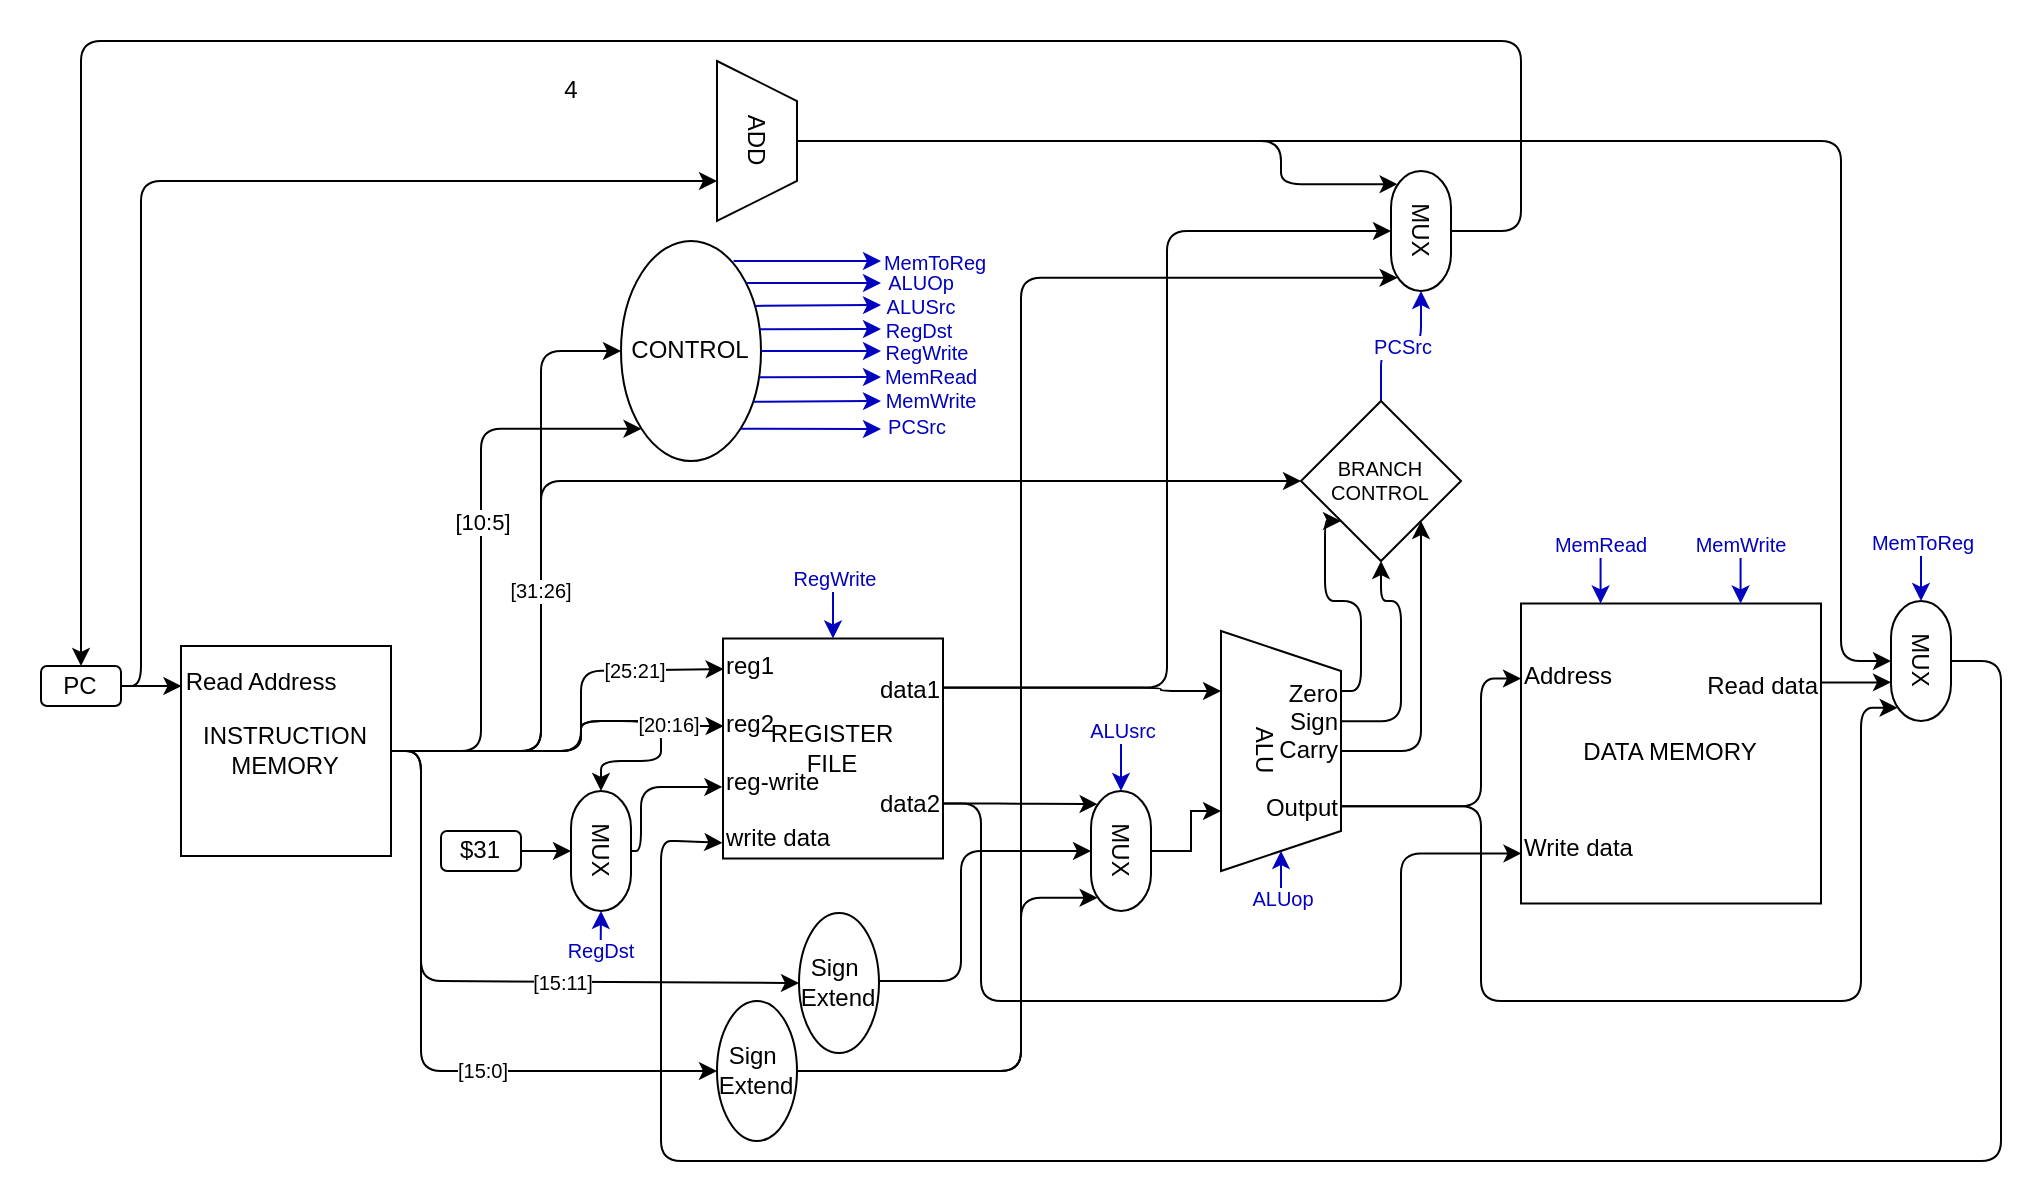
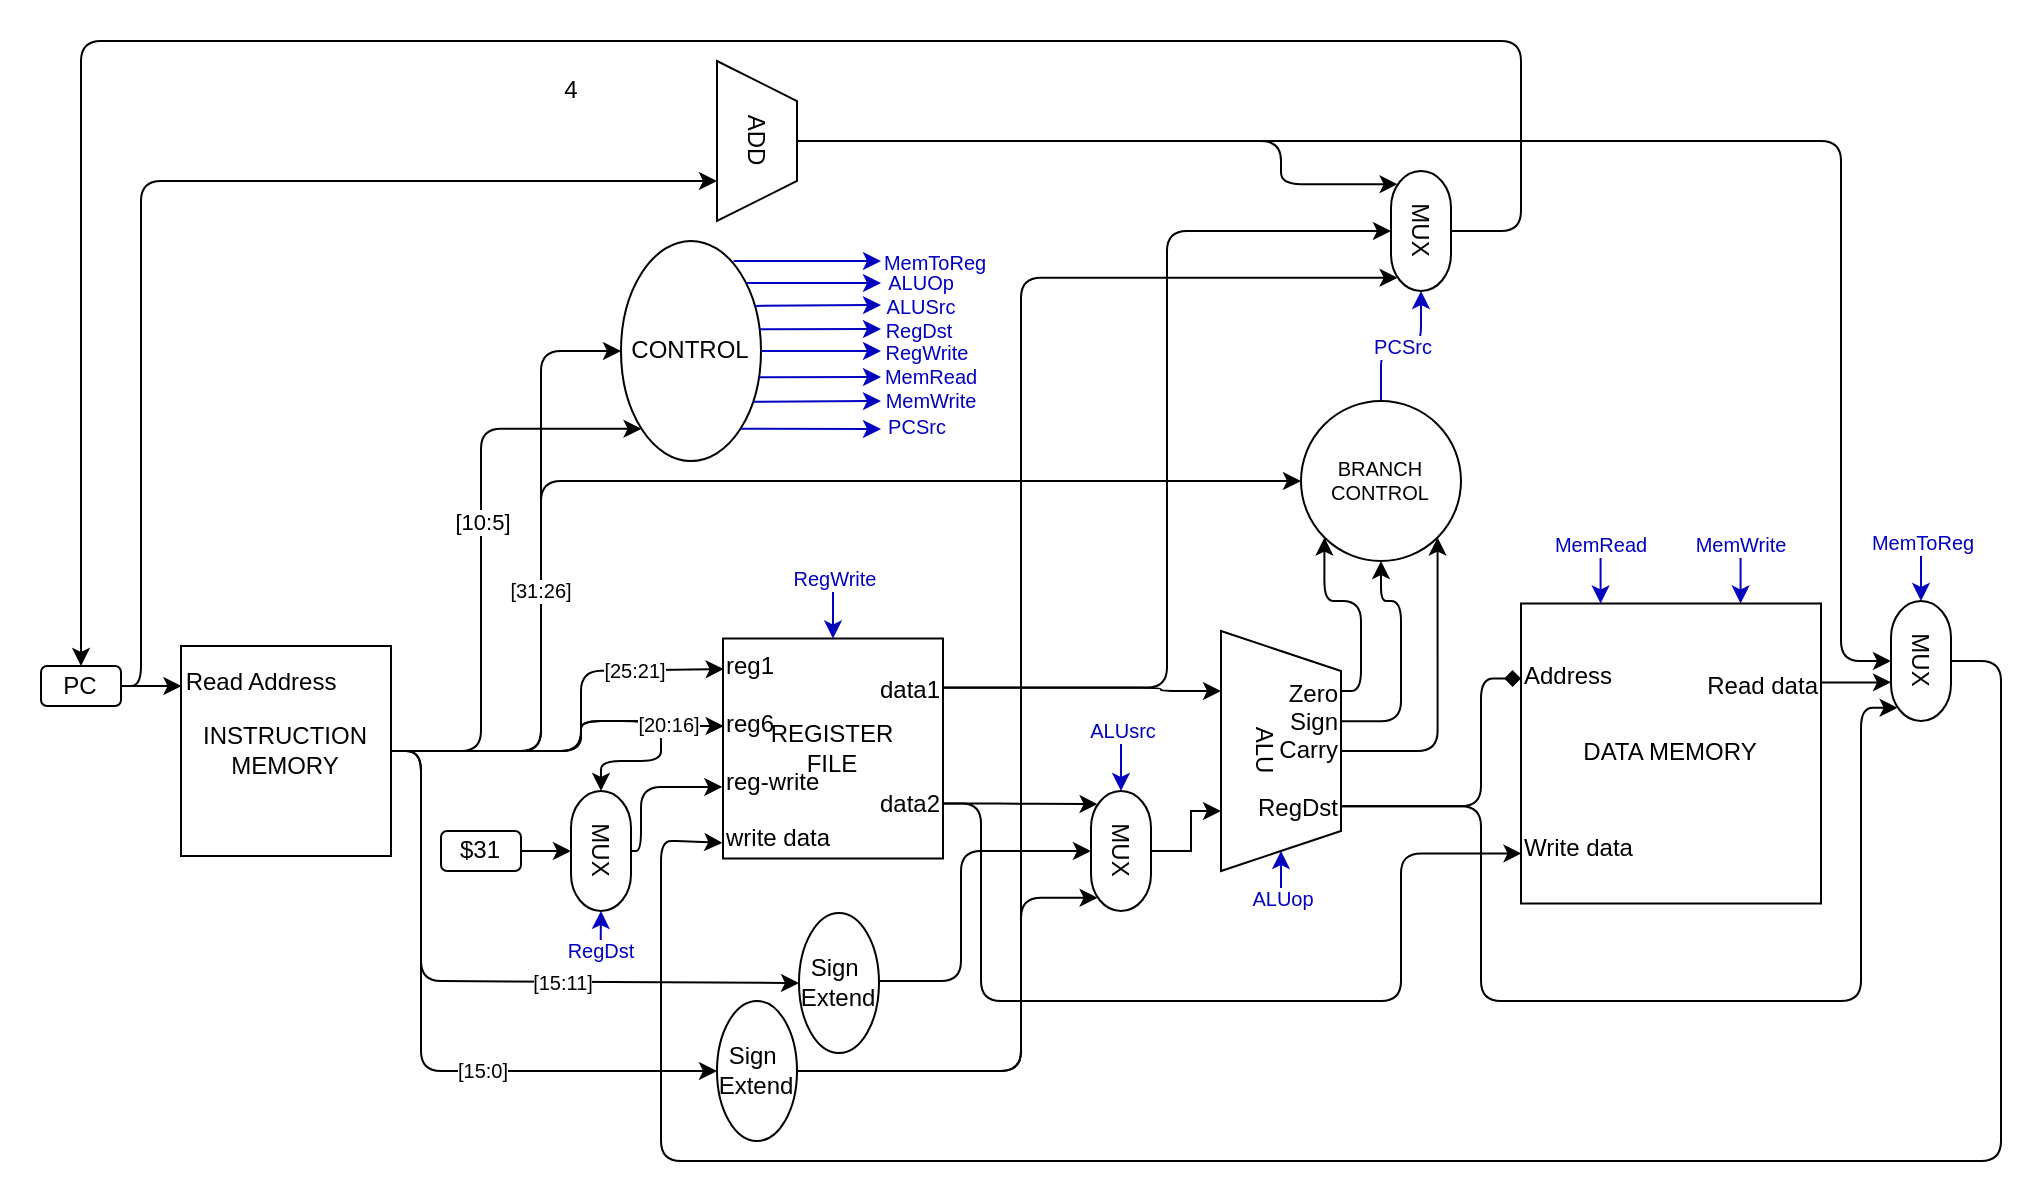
(1381, 481) -> (1381, 481)
(1506, 679) -> (1505, 679)
(1299, 751) -> (1299, 751)
(788, 753) -> (788, 753)
